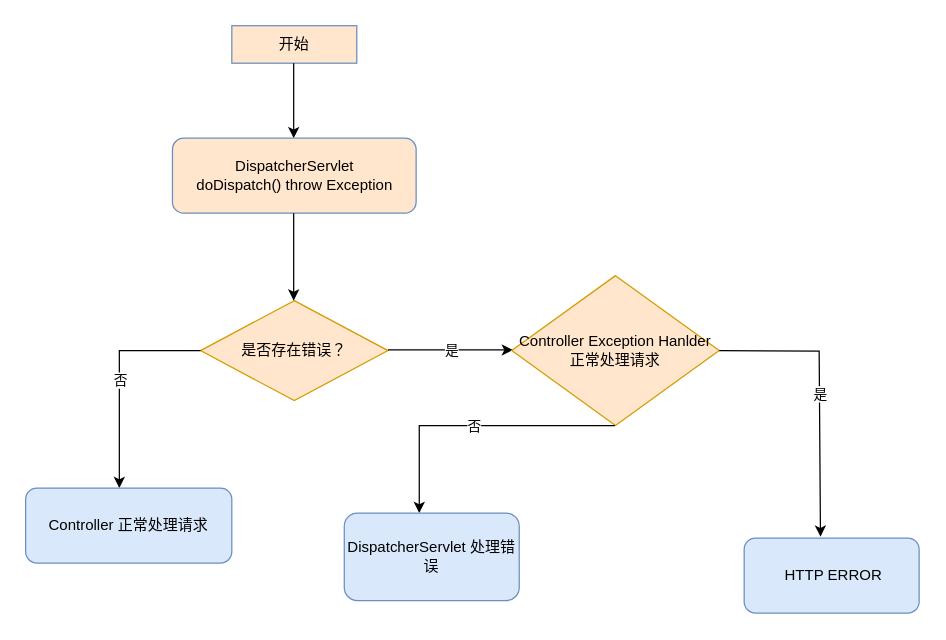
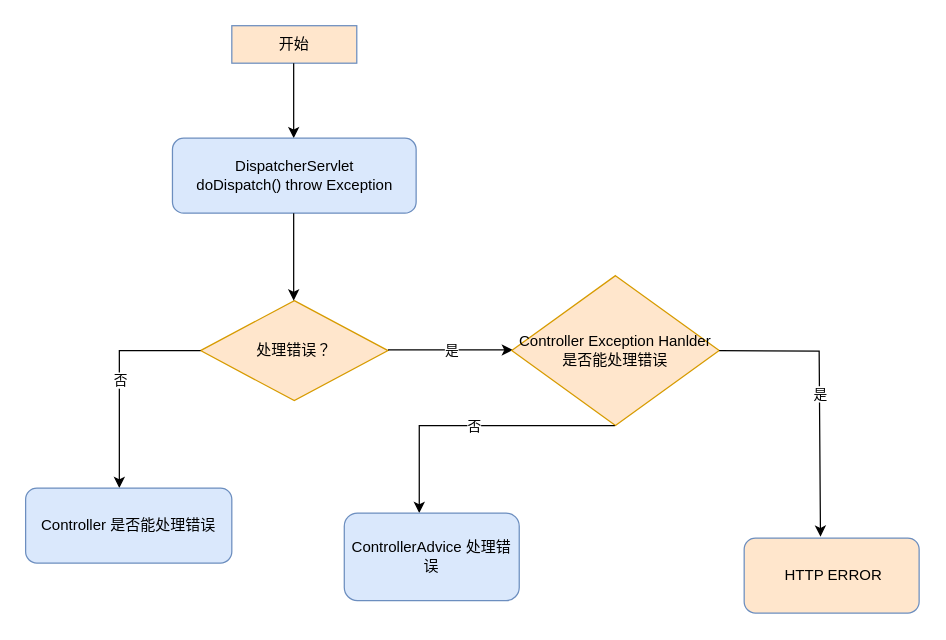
(294, 176) -> (294, 176)
(294, 351) -> (294, 351)
(616, 351) -> (616, 351)
(129, 526) -> (129, 526)
(432, 557) -> (432, 557)
(832, 576) -> (832, 576)
